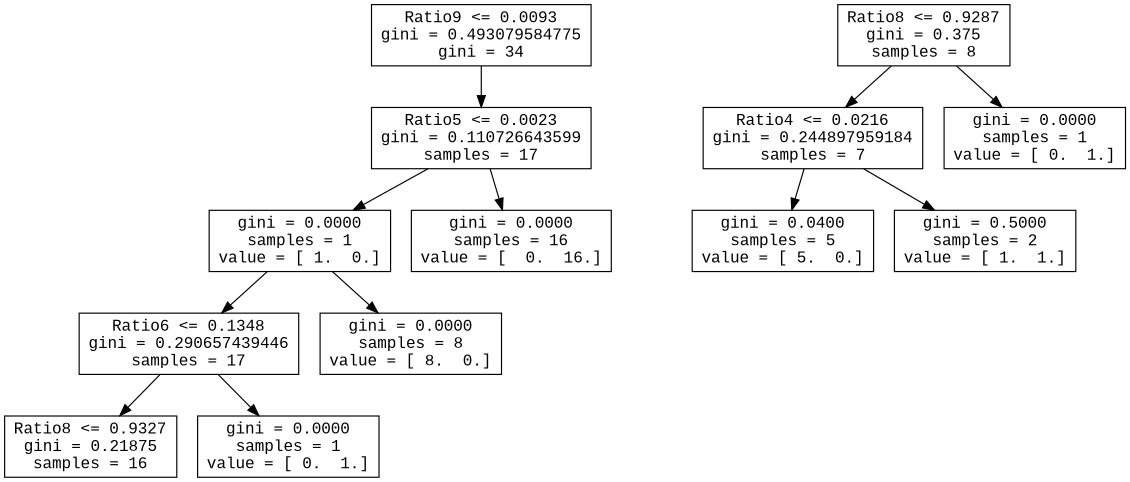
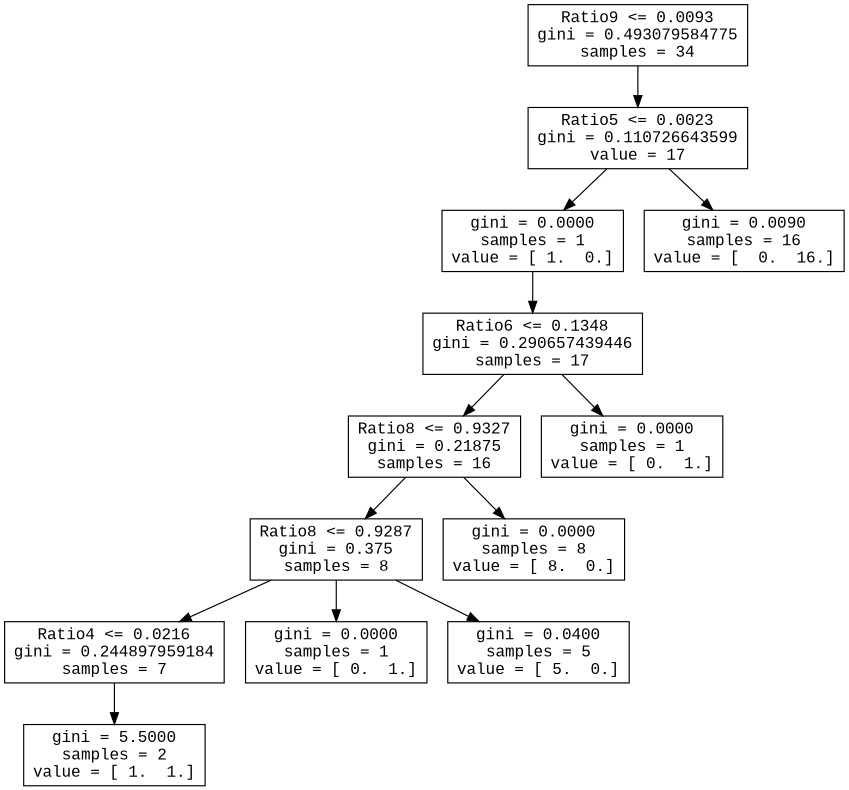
(481, 35) -> (638, 35)
(481, 138) -> (638, 138)
(800, 184) -> (432, 598)
(511, 241) -> (744, 241)
(985, 241) -> (114, 755)
(351, 288) -> (480, 494)
none -> (390, 494)
